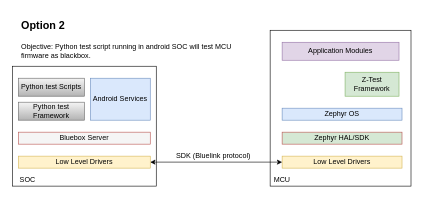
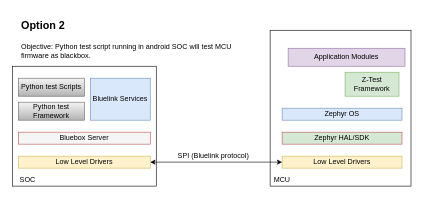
(341, 51) -> (347, 57)
(120, 99) -> (120, 99)
(214, 156) -> (214, 156)
